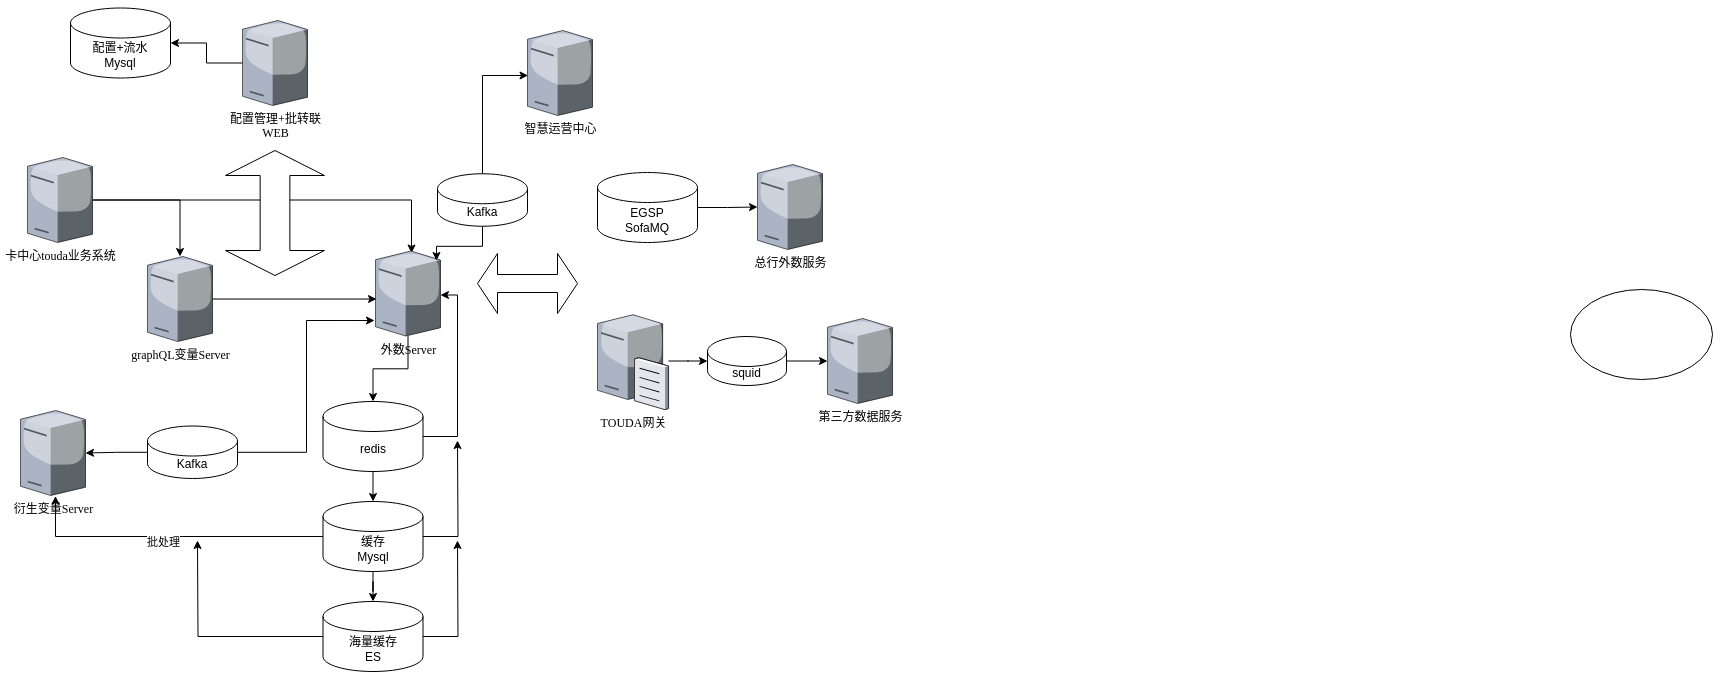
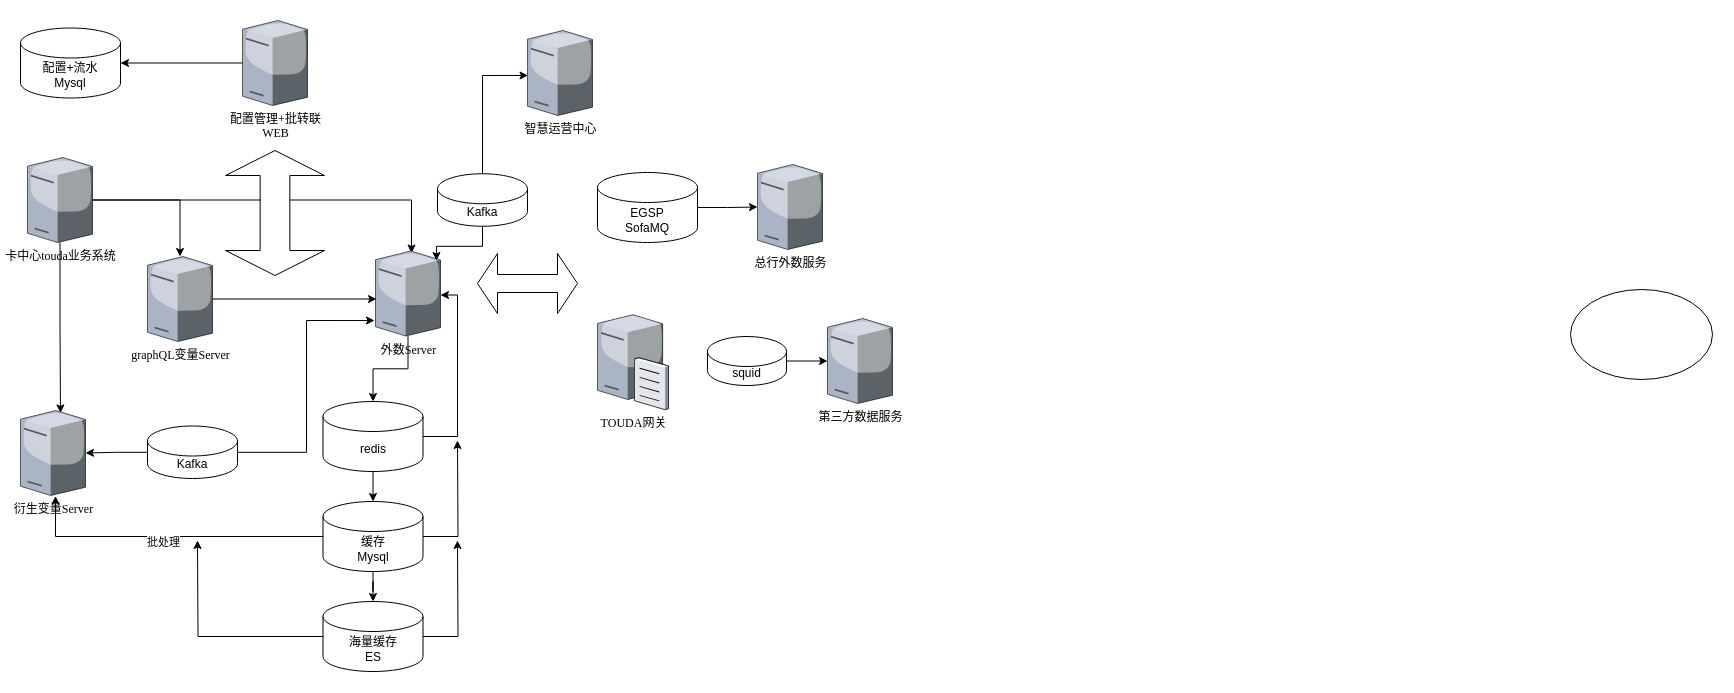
(121, 43) -> (71, 63)
none -> (60, 325)
(686, 361) -> none
